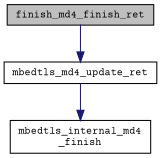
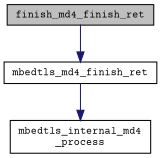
(80, 73) -> (80, 73)
(80, 137) -> (80, 137)
